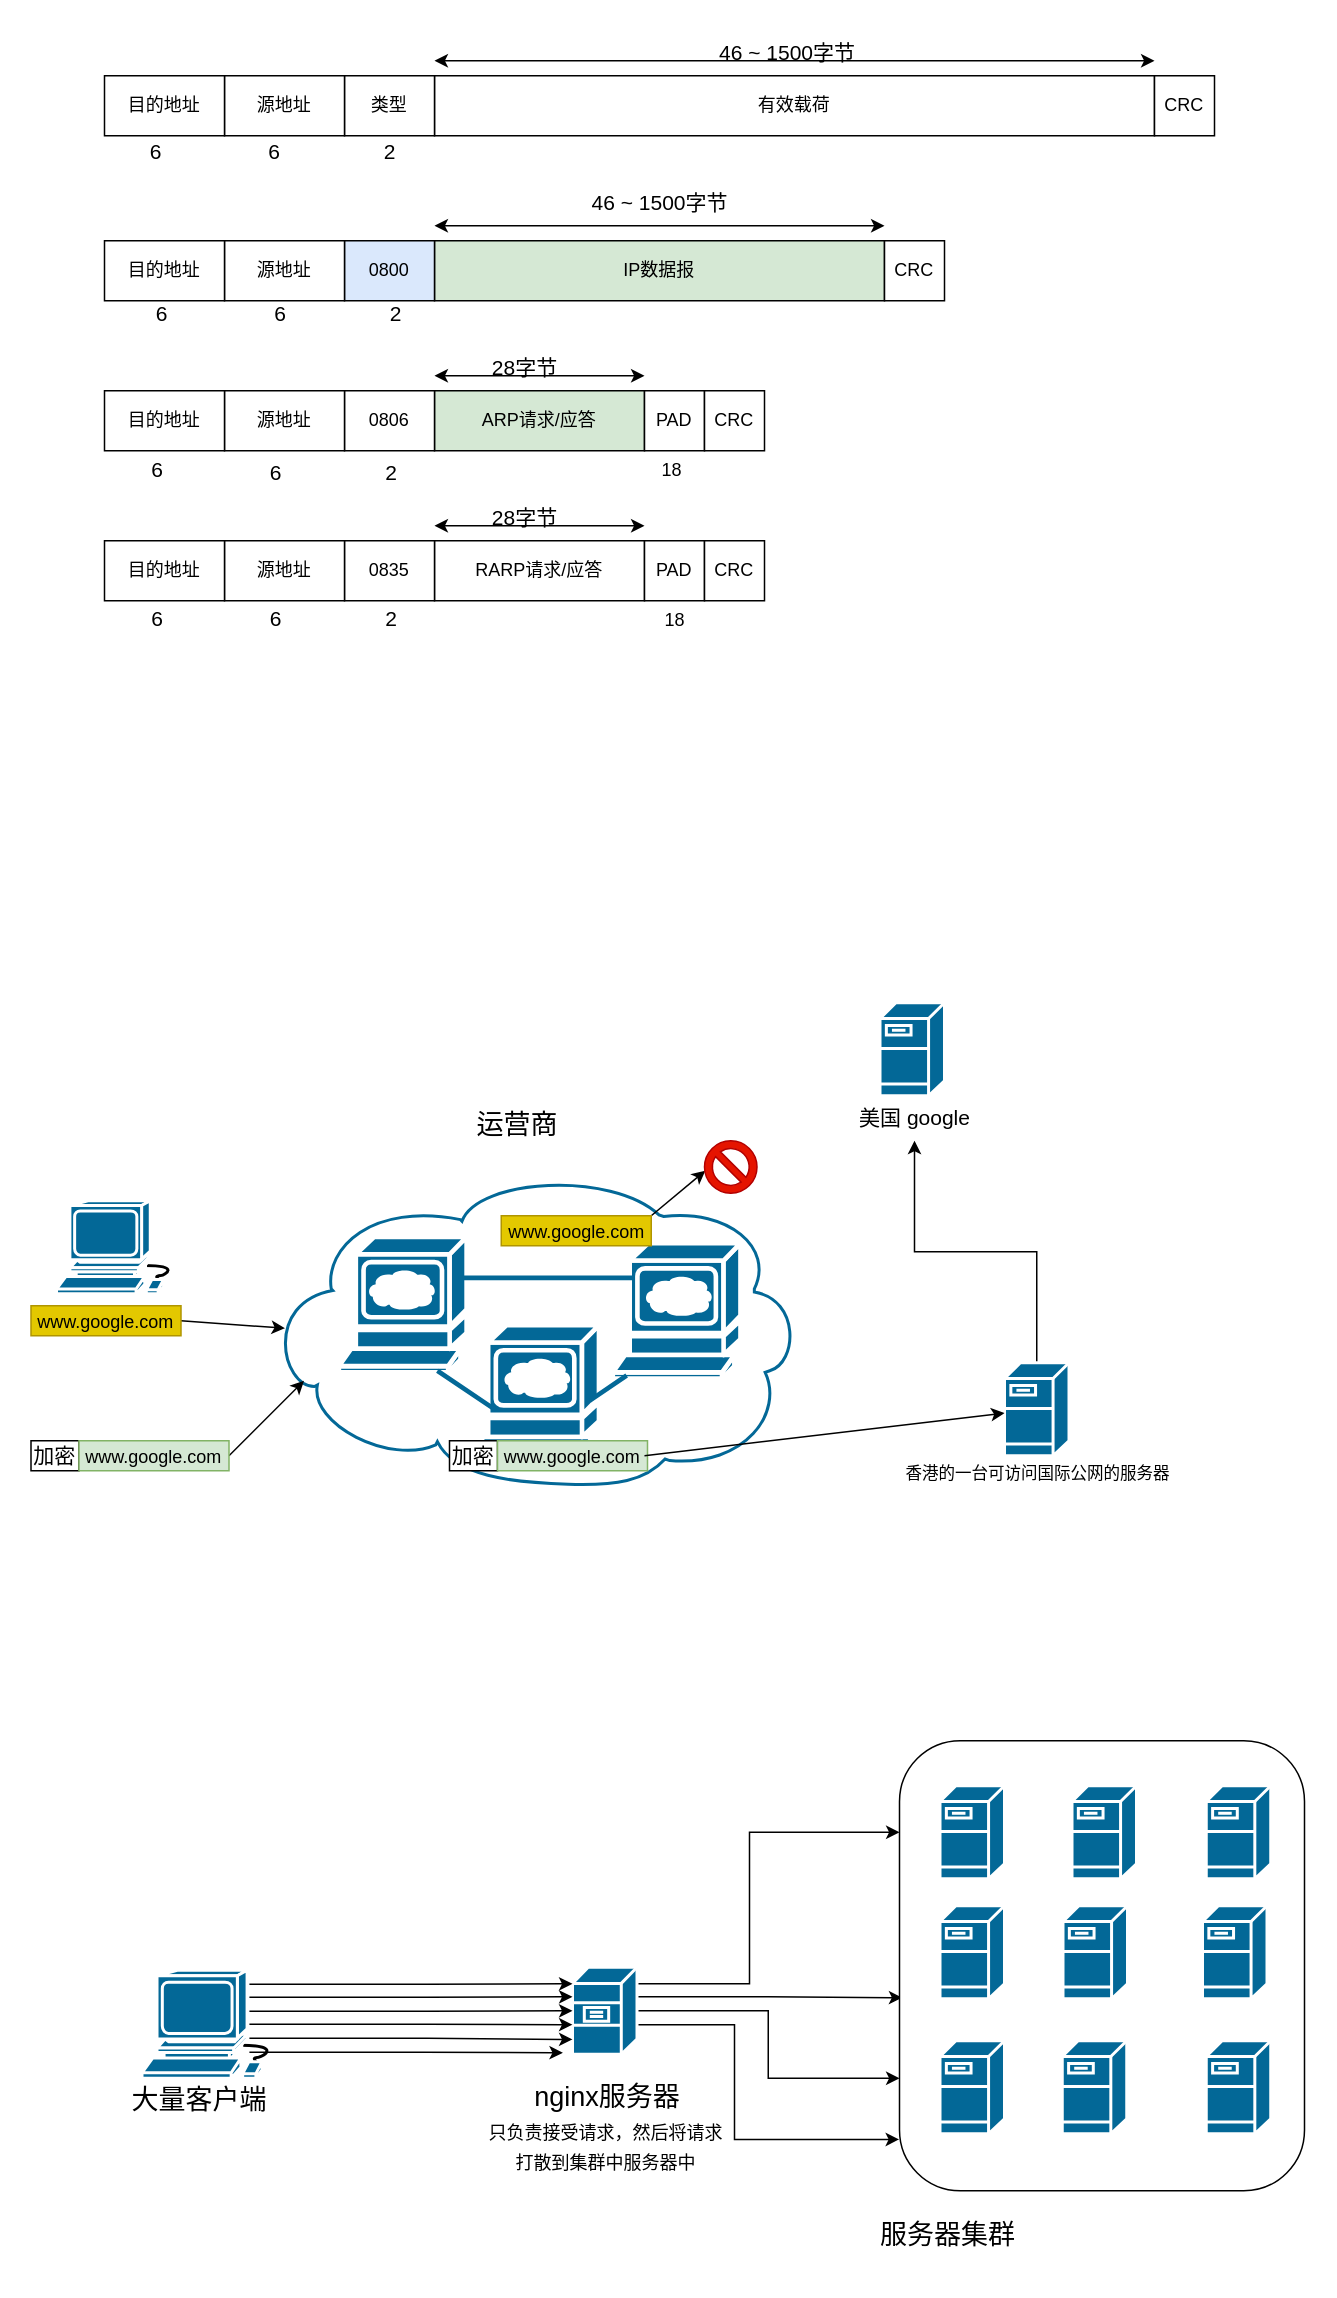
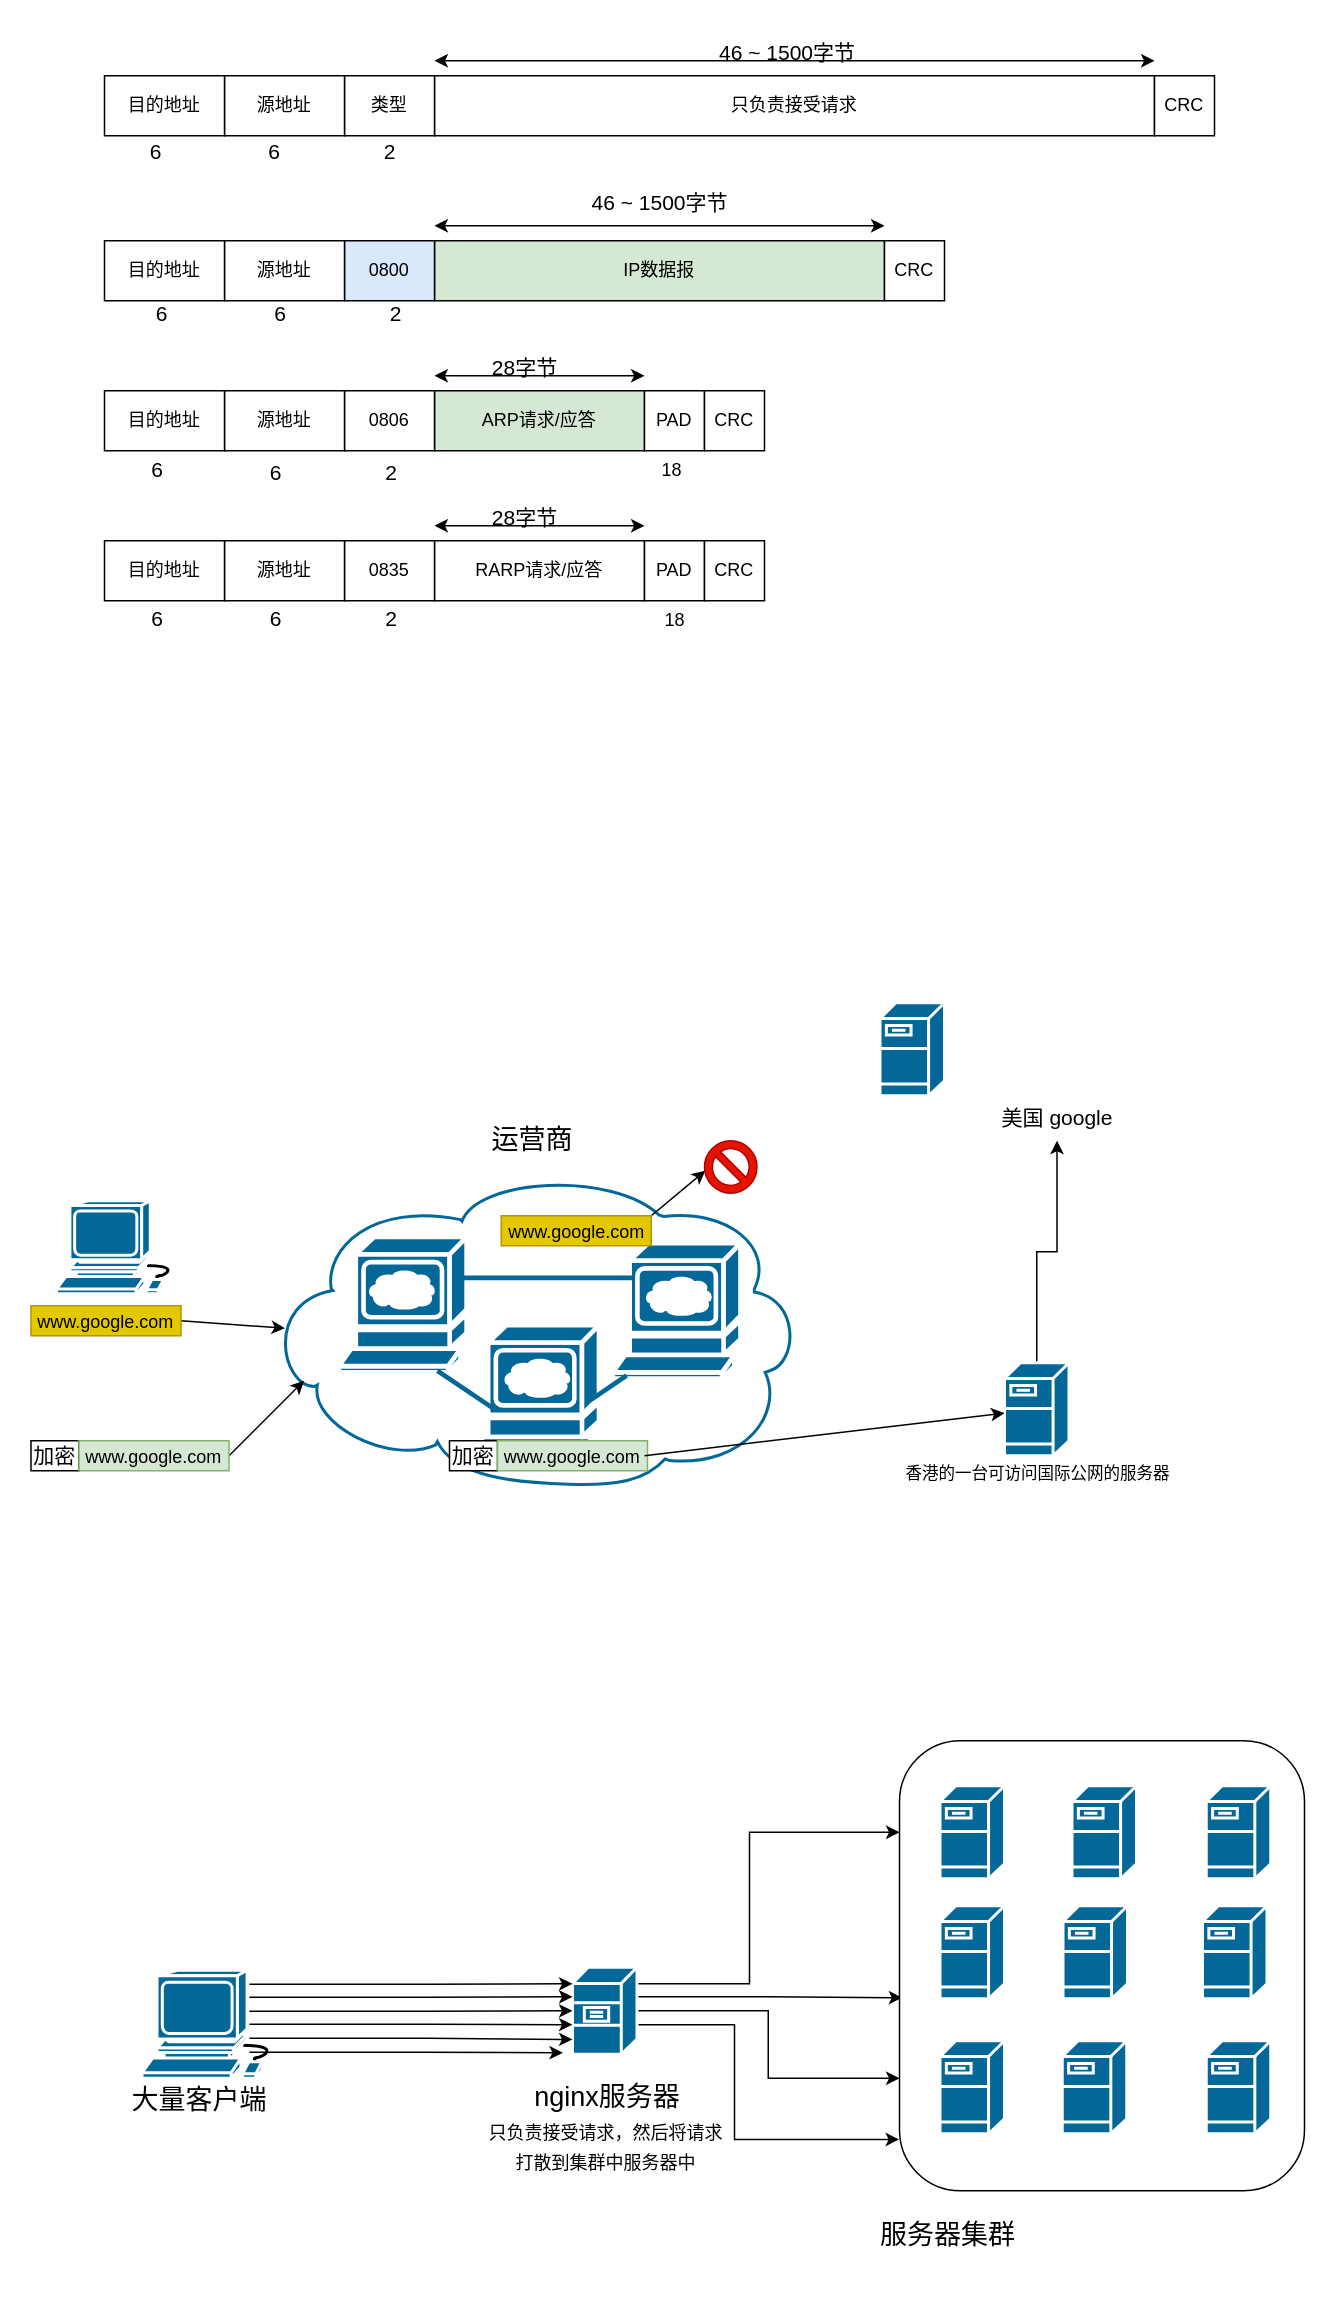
(794, 106) -> (794, 106)
(914, 1118) -> (1057, 1118)
(517, 1126) -> (532, 1141)
